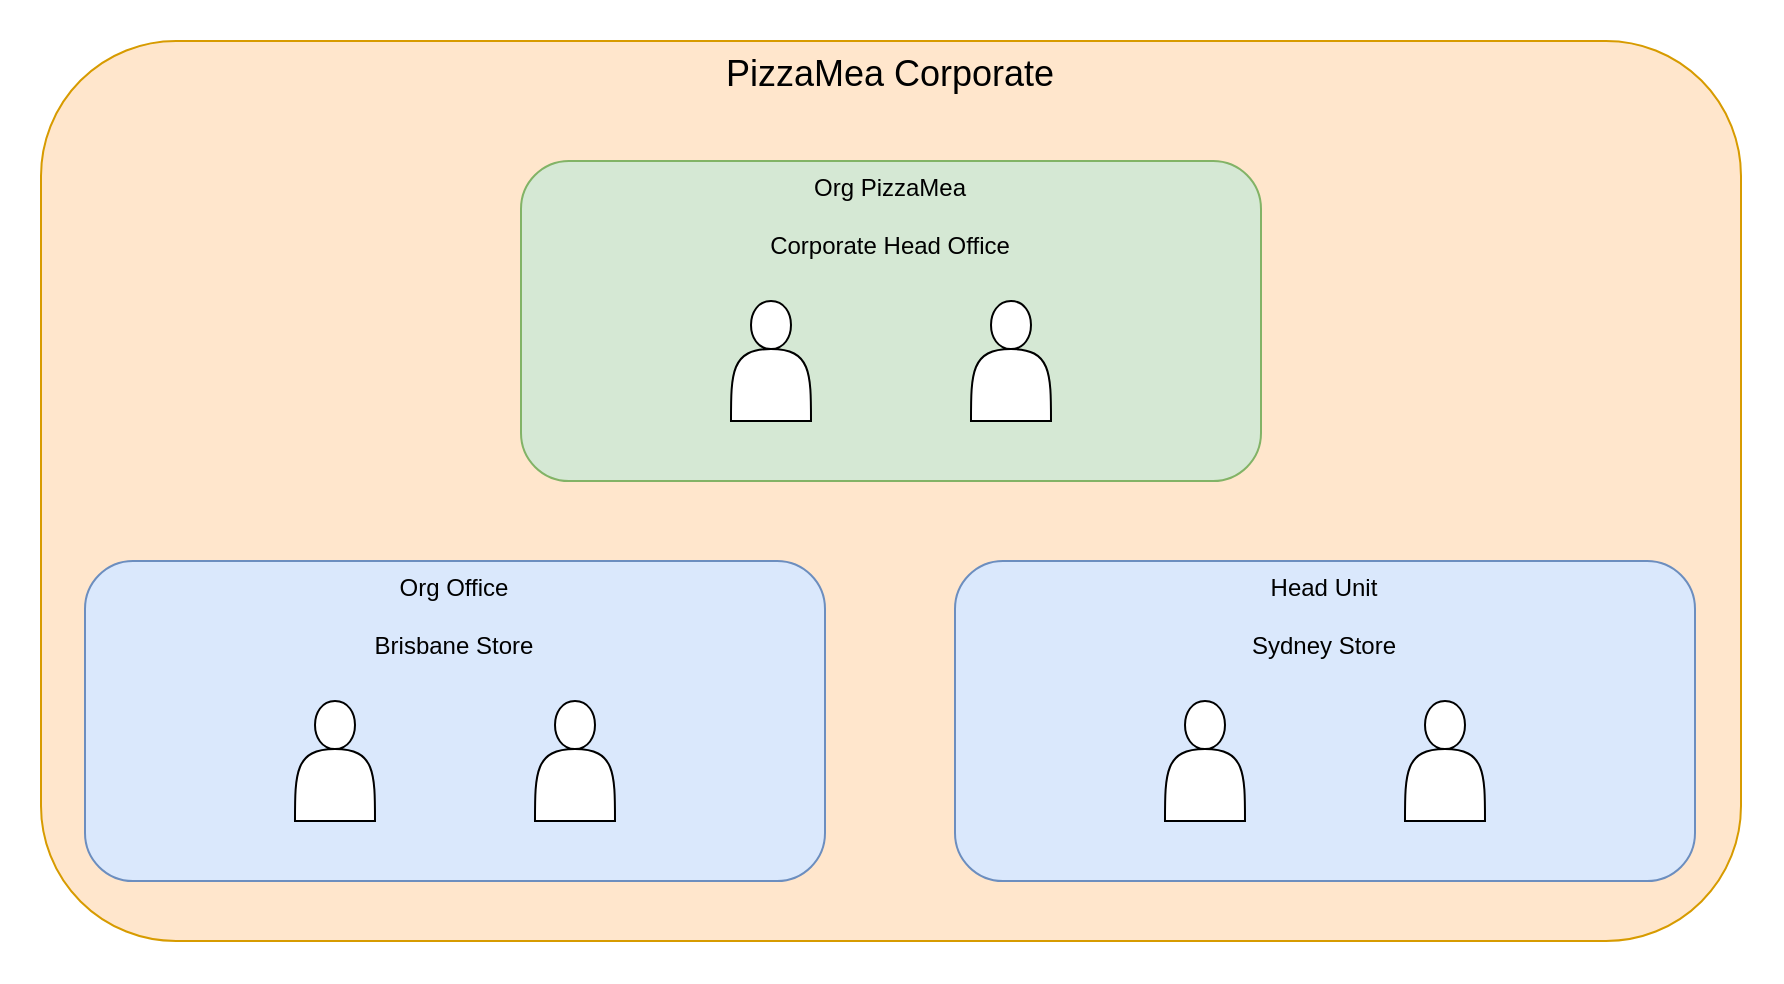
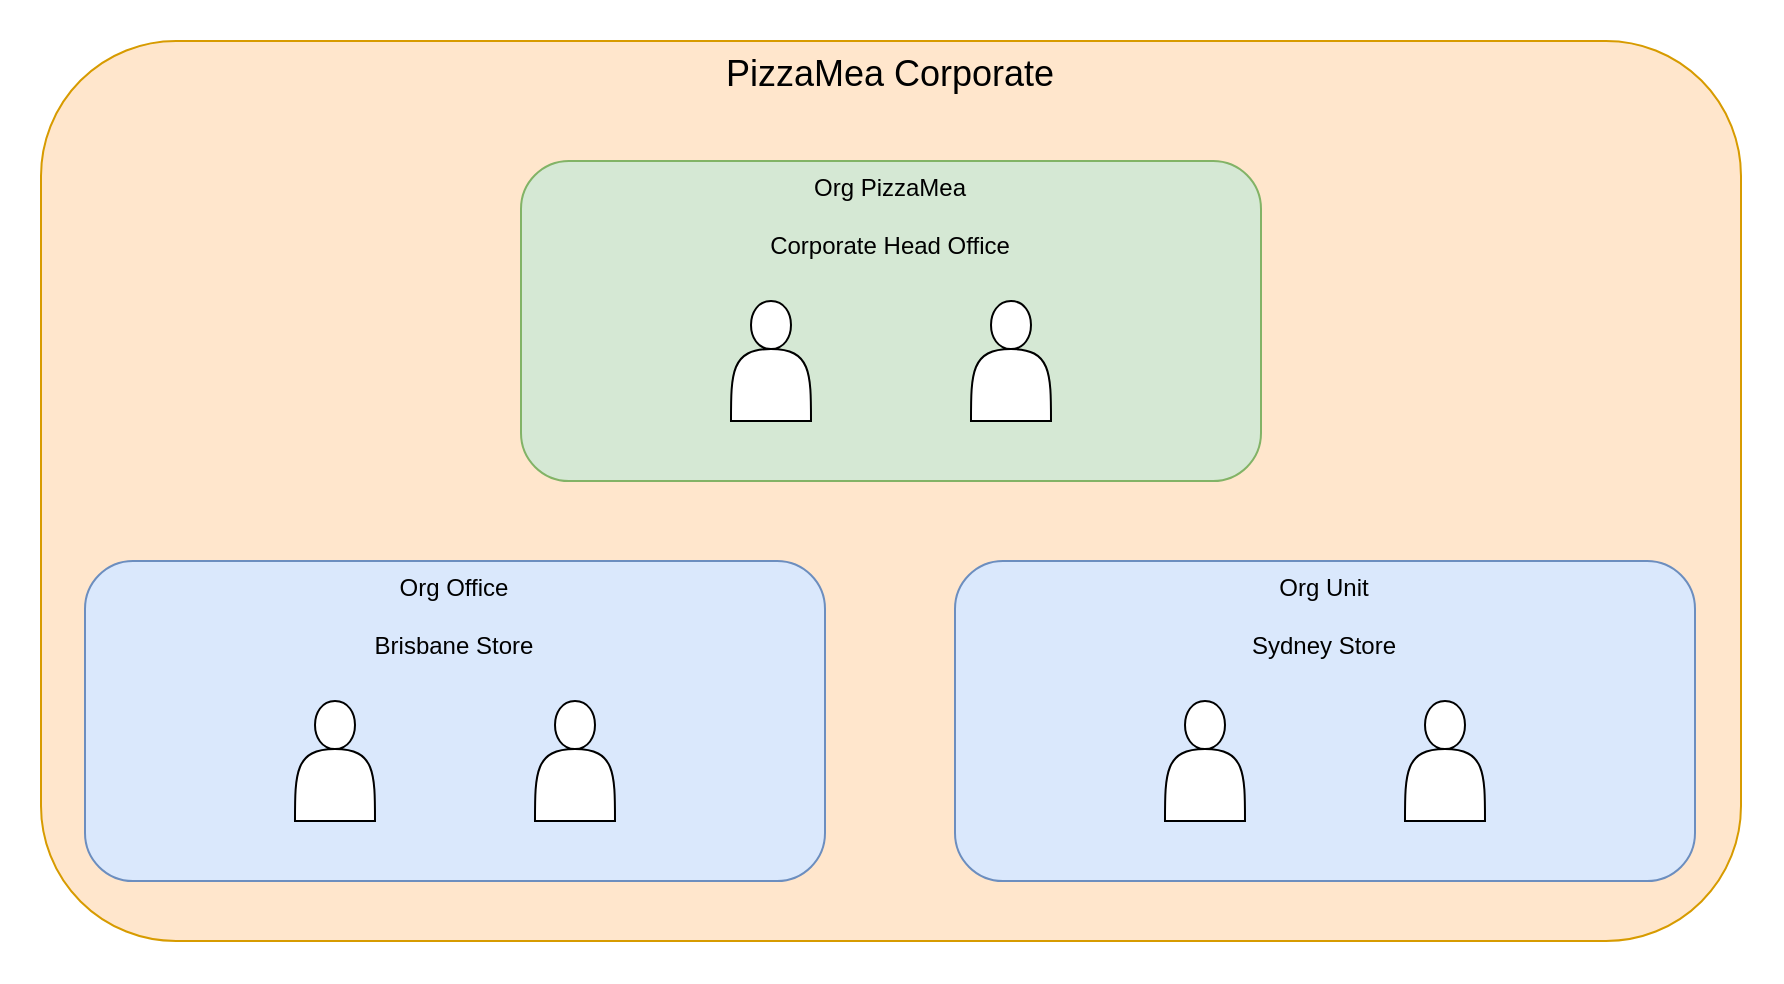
(1325, 604) -> (1325, 604)
